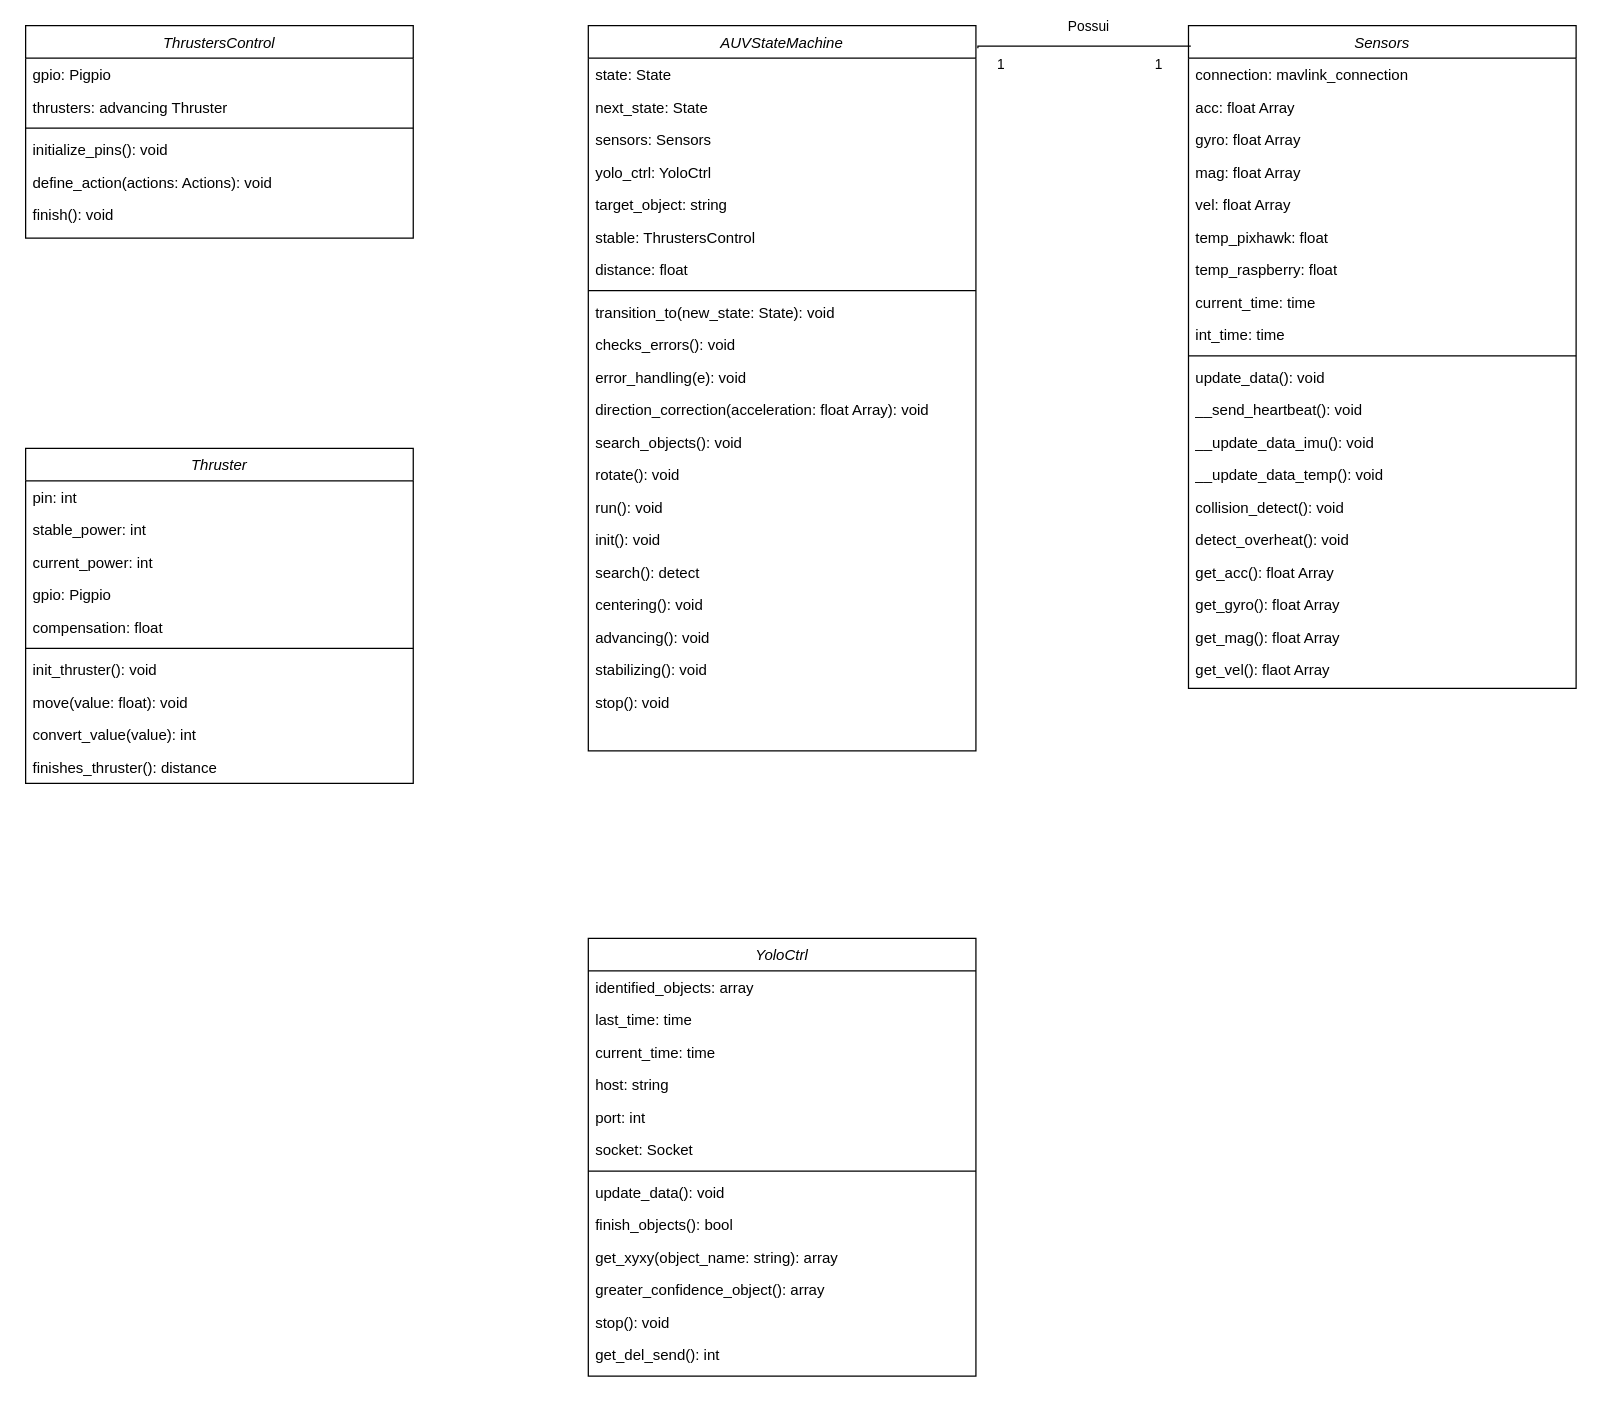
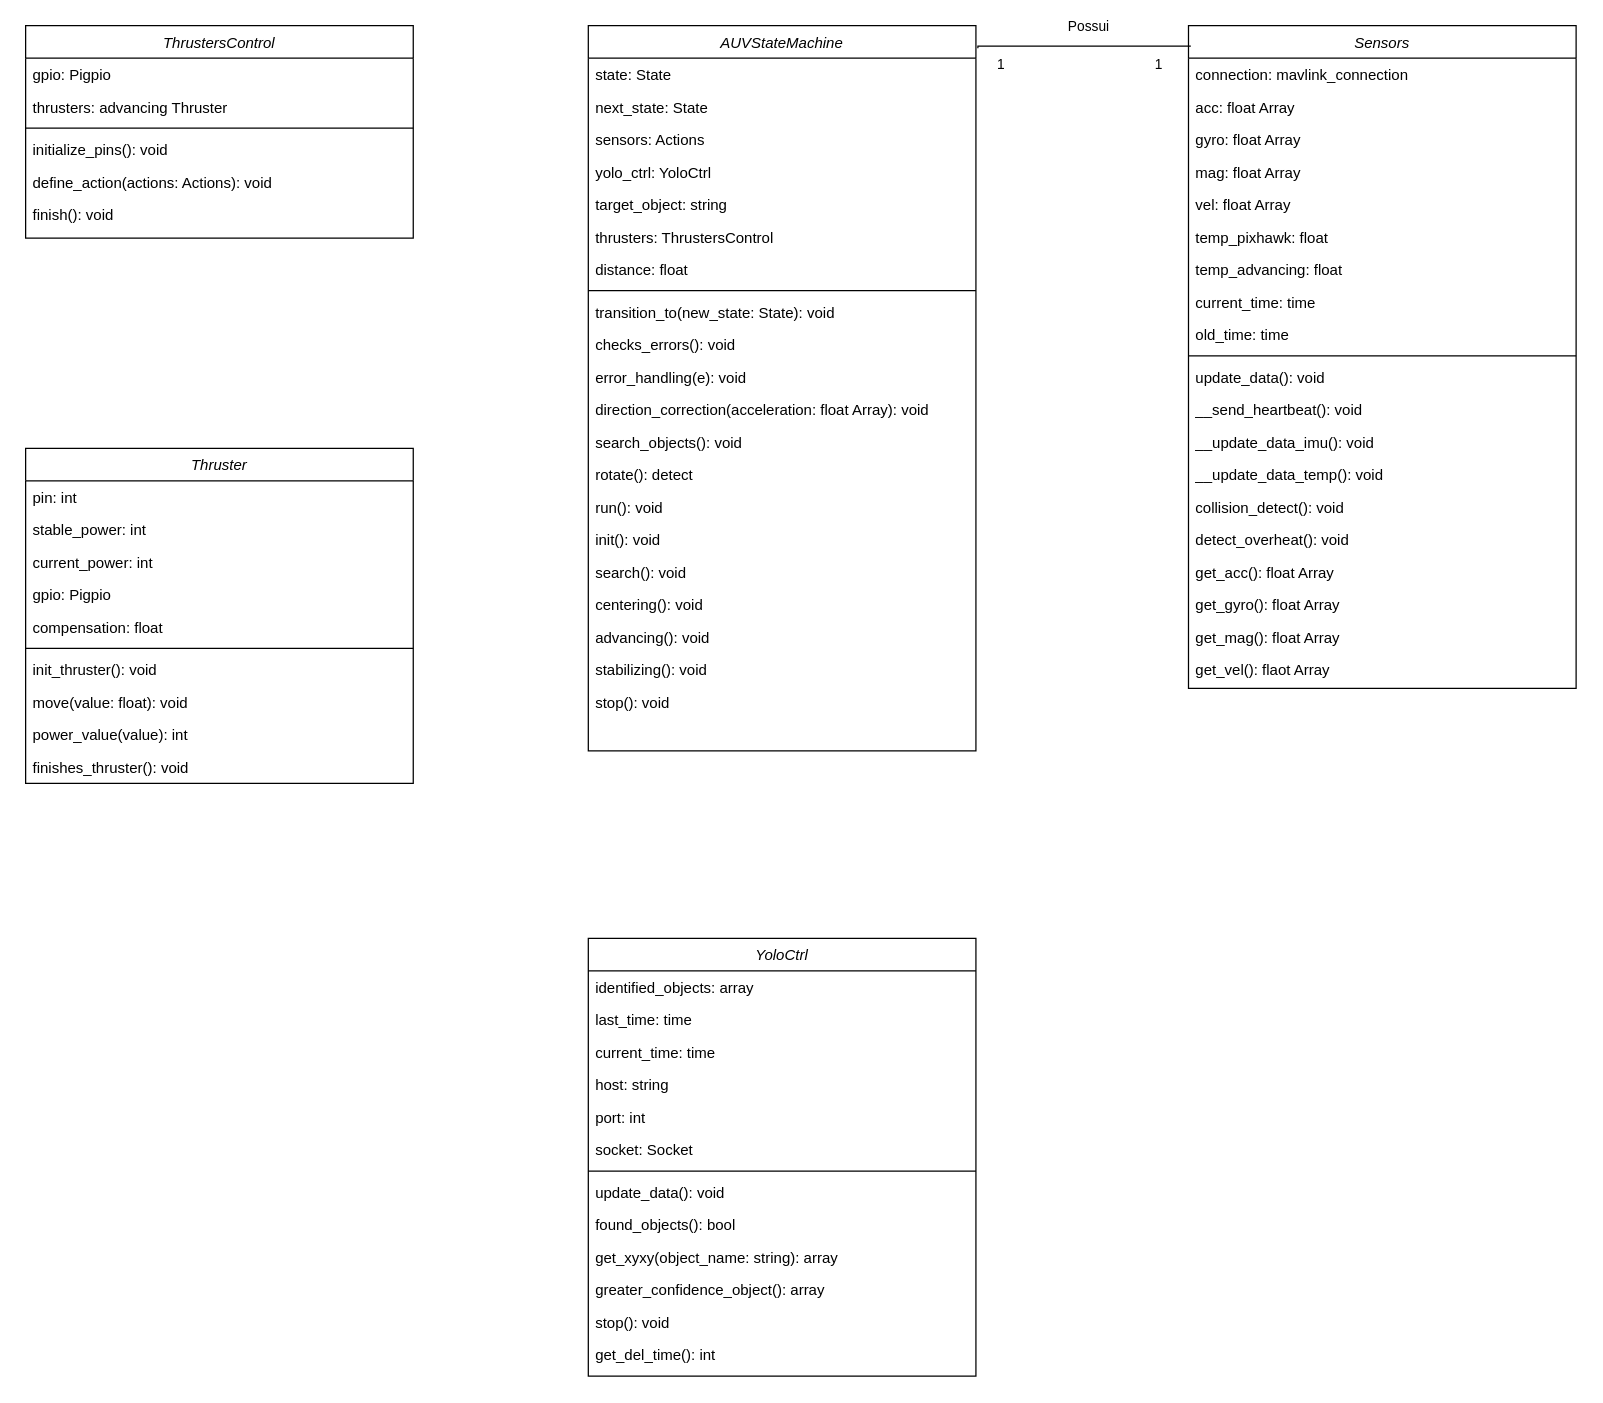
(658, 140) -> (656, 140)
(688, 238) -> (703, 238)
(1277, 270) -> (1275, 270)
(1244, 335) -> (1244, 335)
(648, 475) -> (658, 475)
(658, 573) -> (648, 573)
(128, 735) -> (119, 735)
(145, 768) -> (128, 768)
(678, 1225) -> (677, 1225)
(667, 1355) -> (665, 1355)
